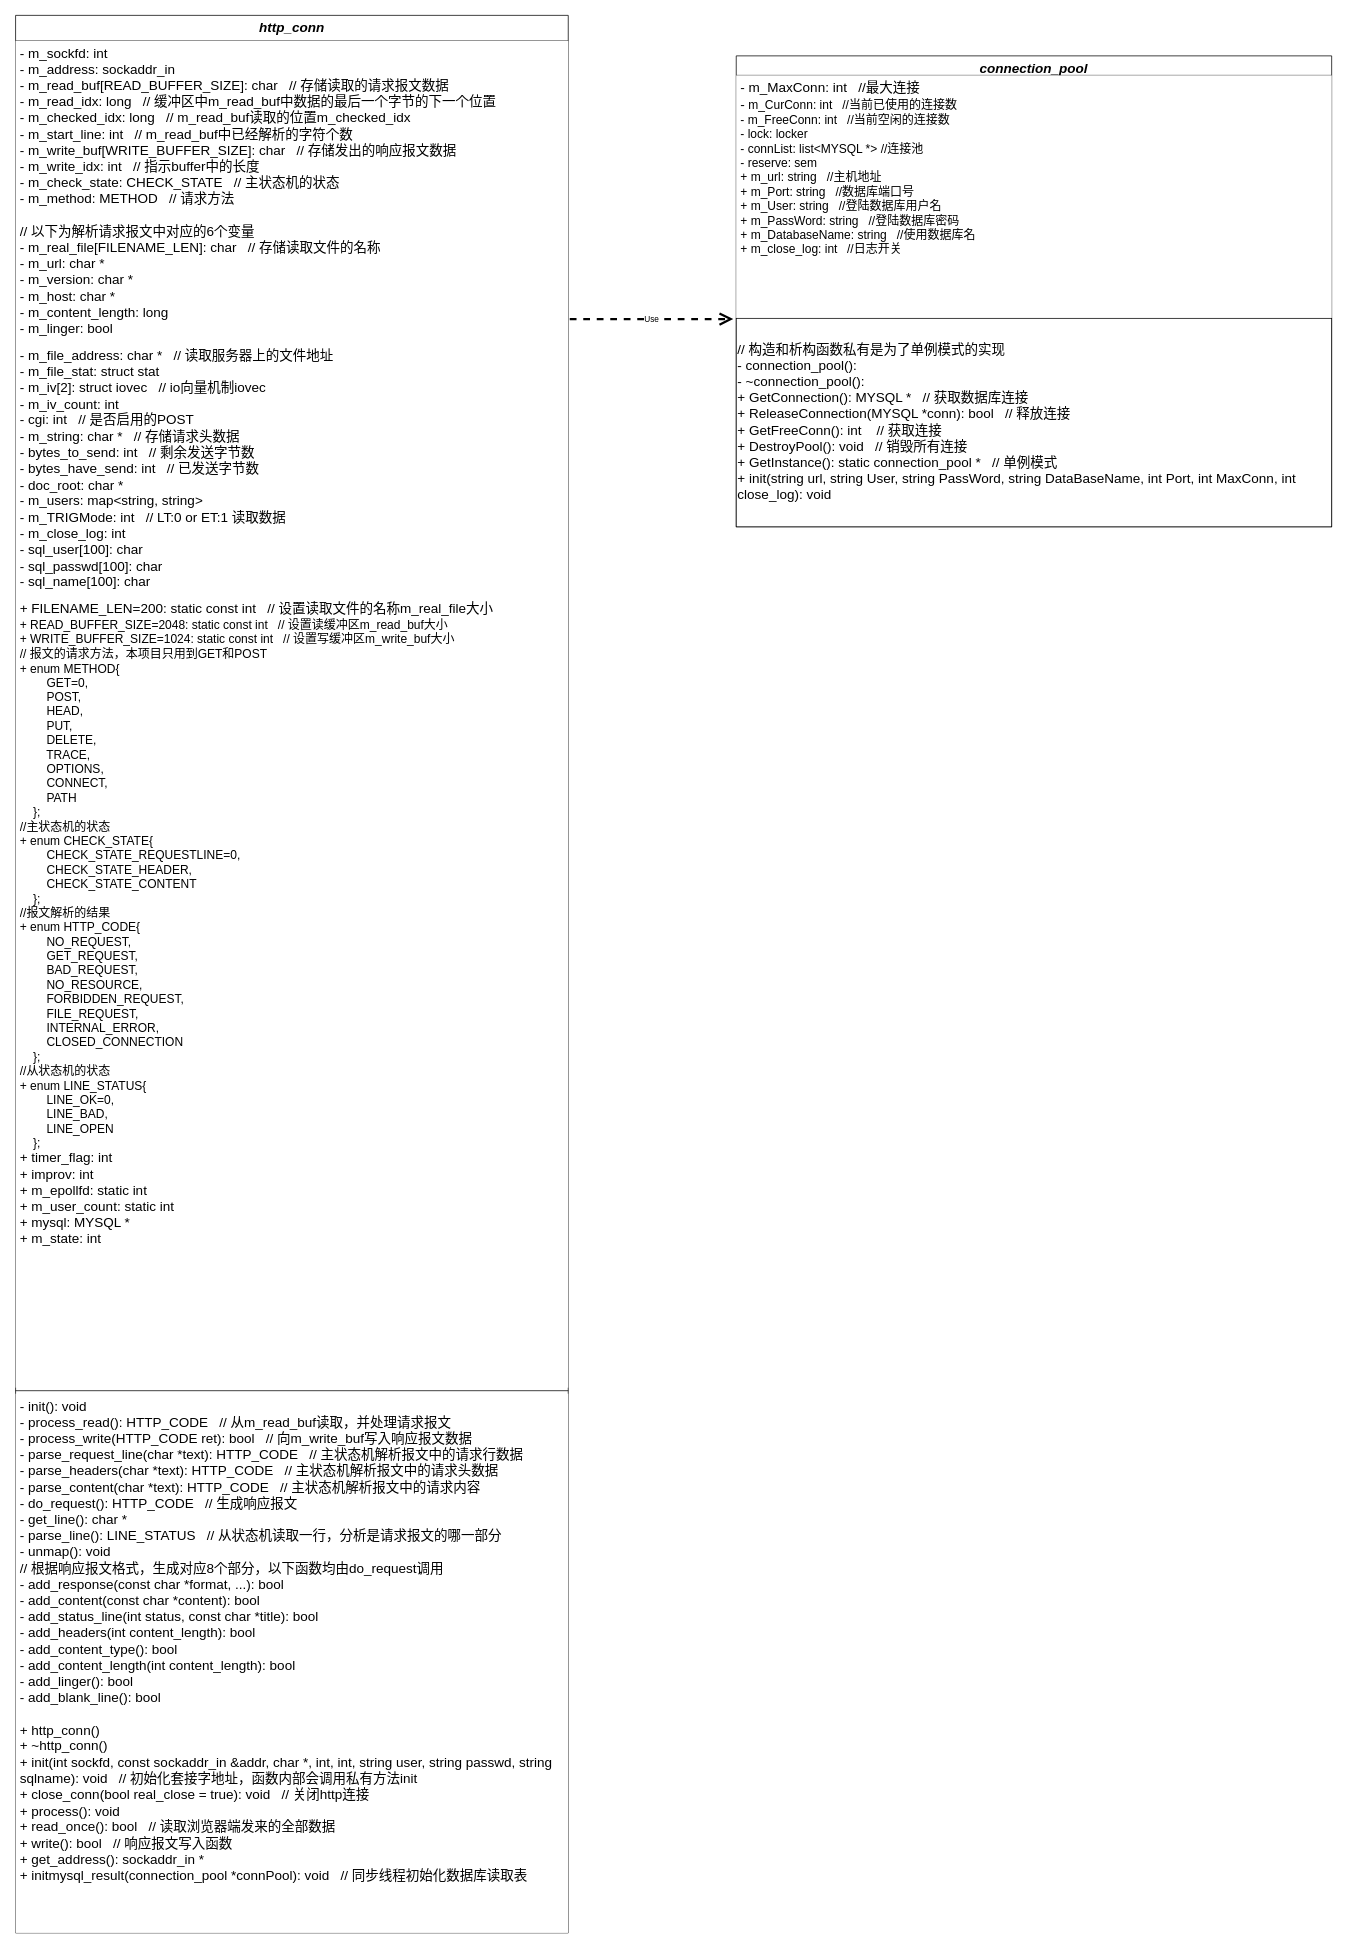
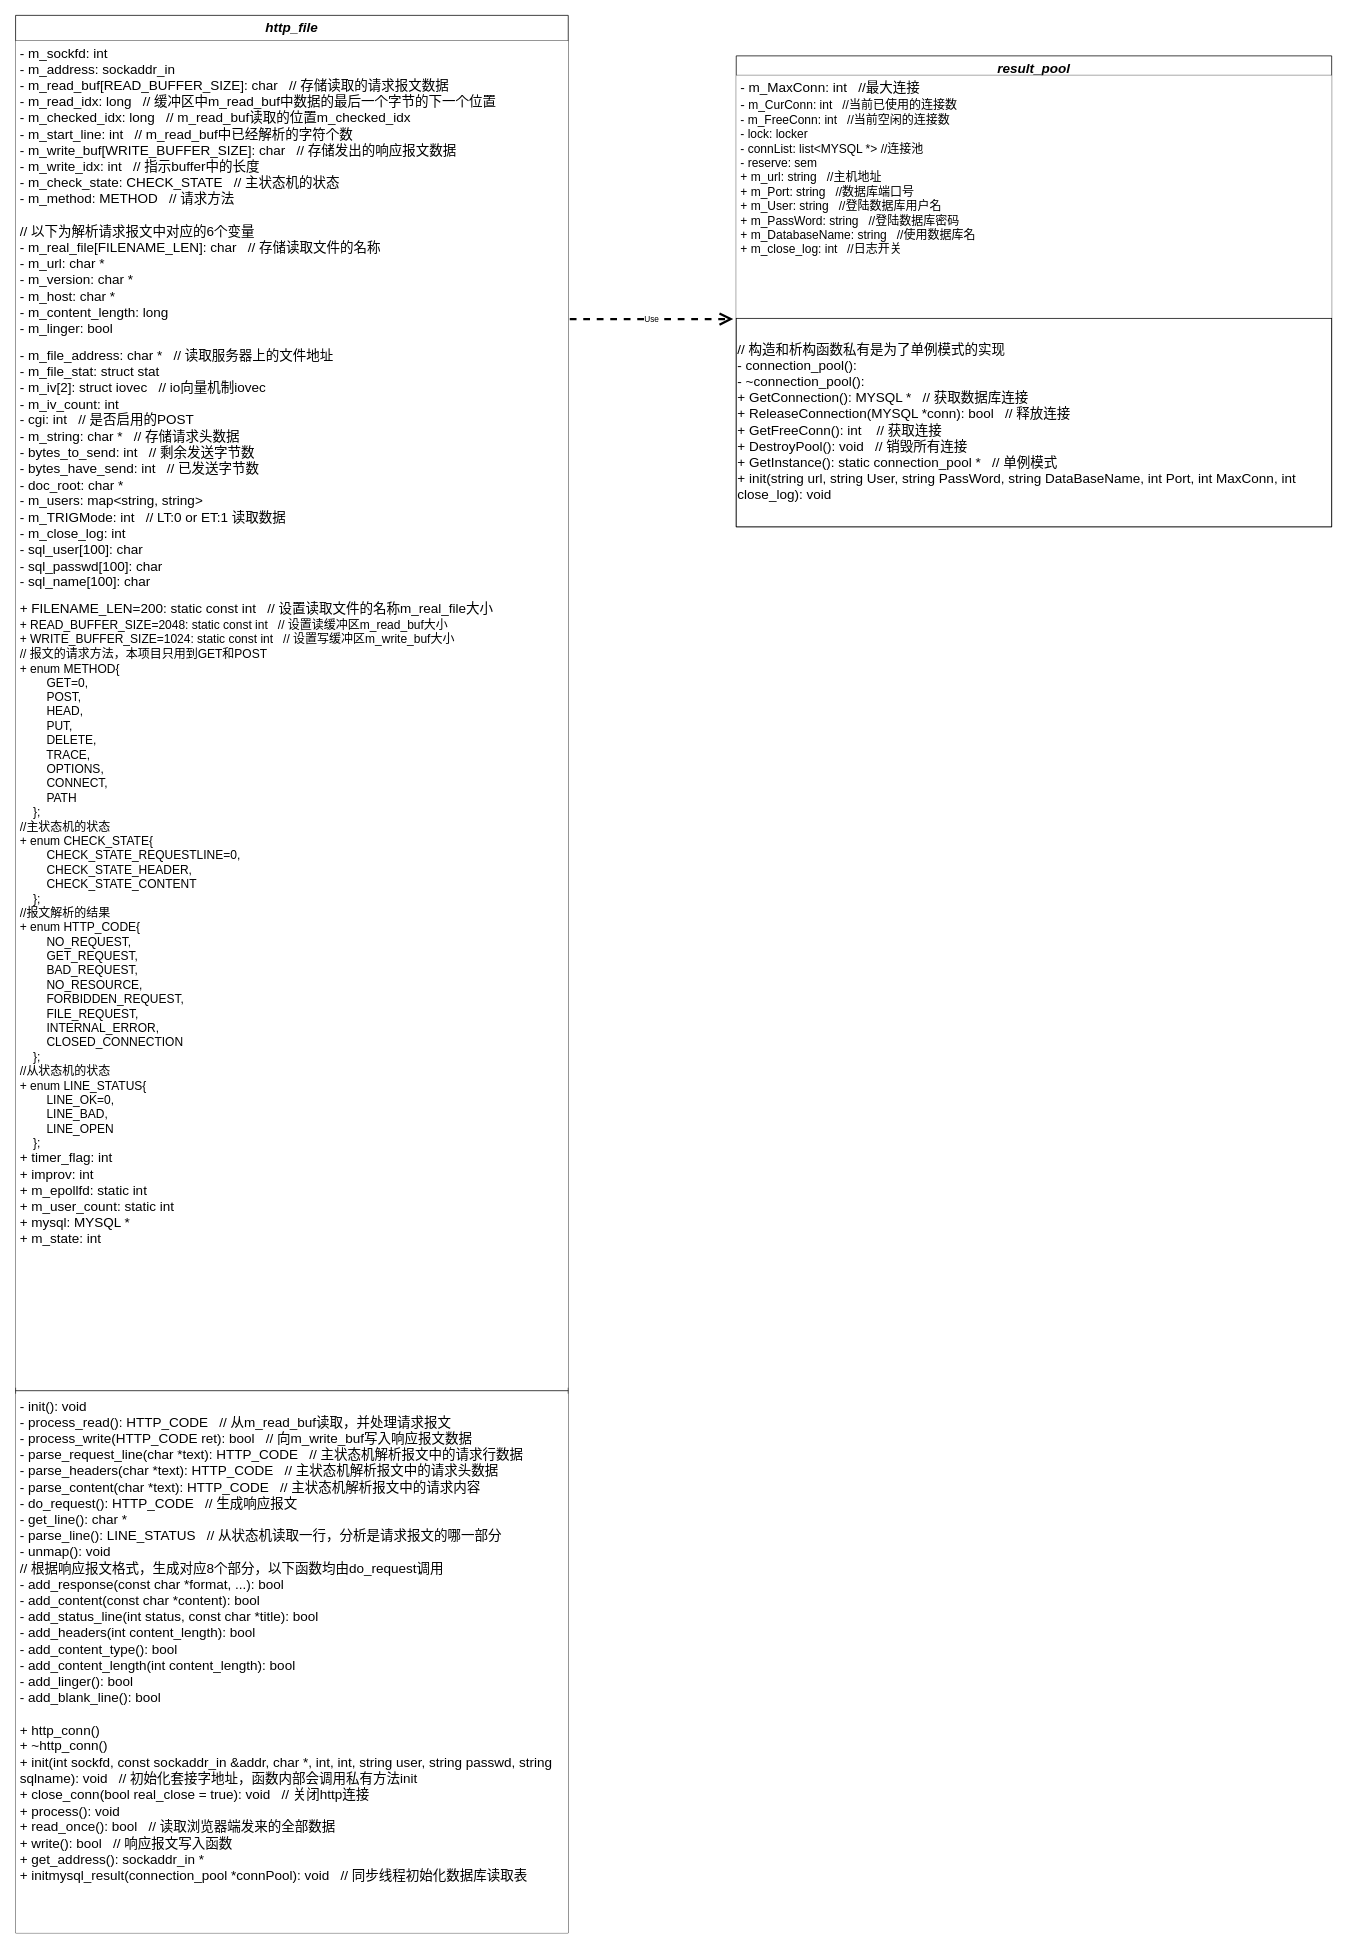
(292, 26) -> (292, 26)
(1034, 67) -> (1034, 67)
